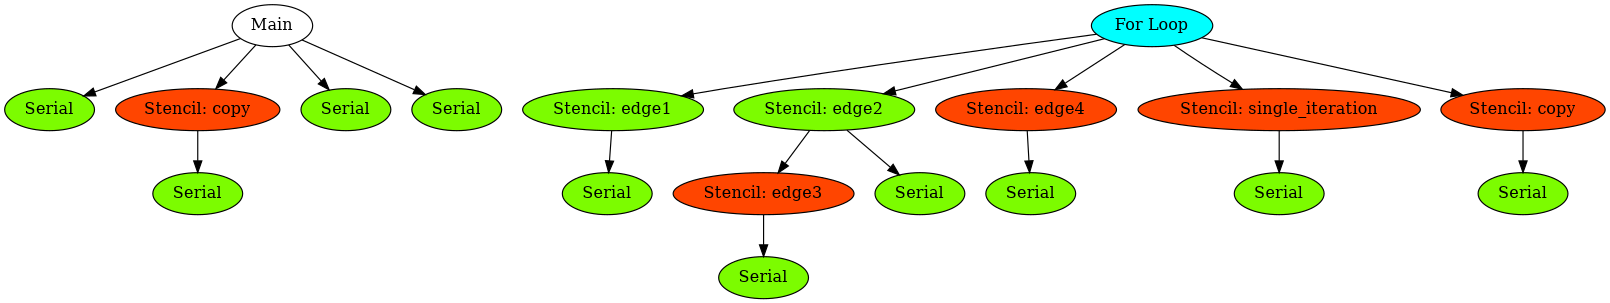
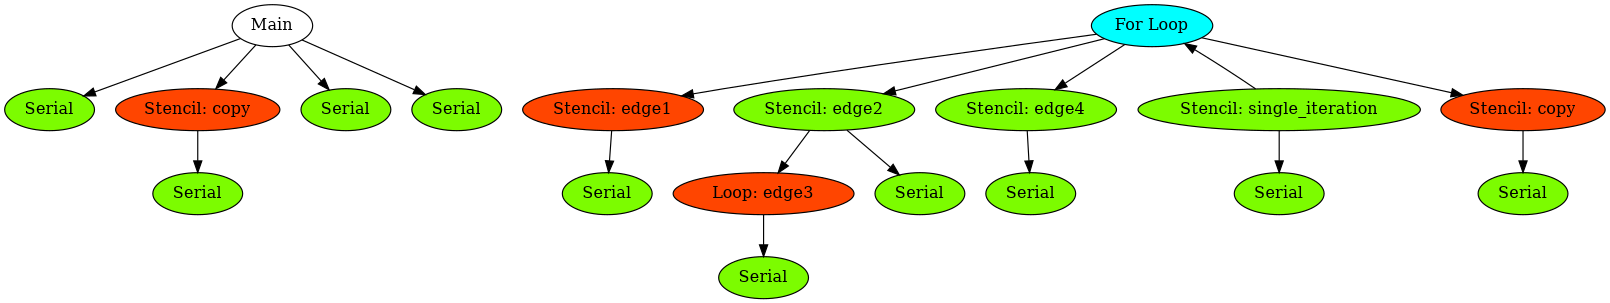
(1203, 65) -> (1225, 69)
(613, 110) -> (613, 110)
(1026, 110) -> (1026, 110)
(1279, 110) -> (1279, 110)
(764, 194) -> (764, 194)
